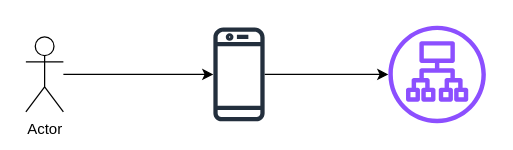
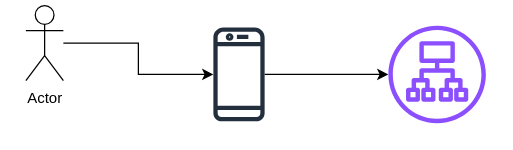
(44, 74) -> (44, 43)
